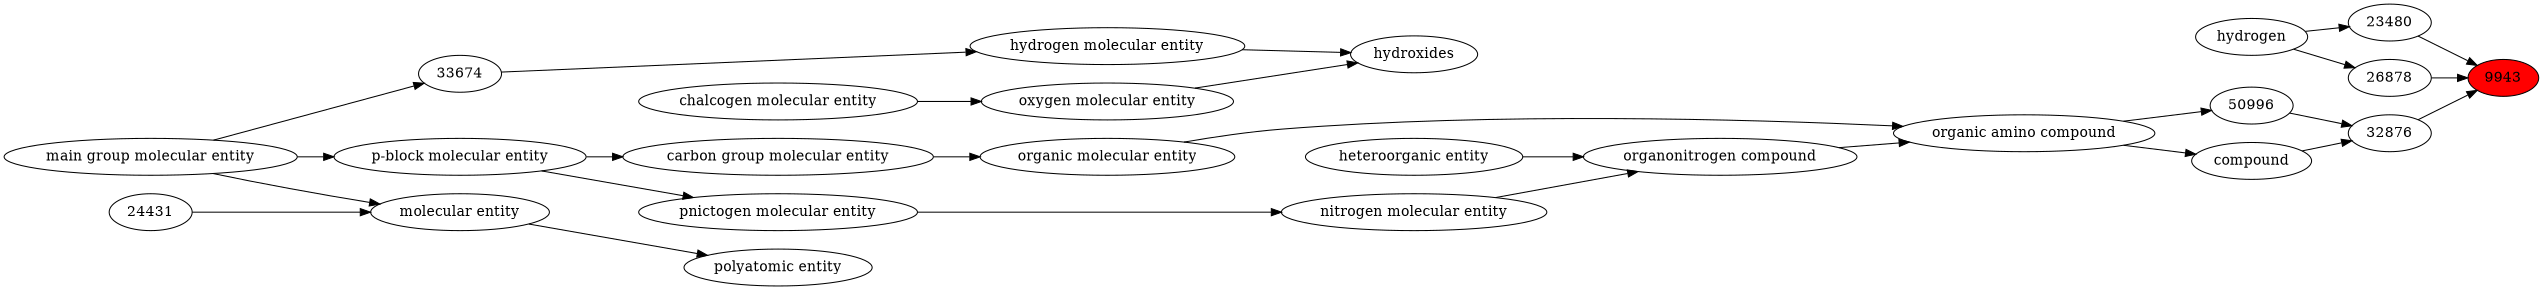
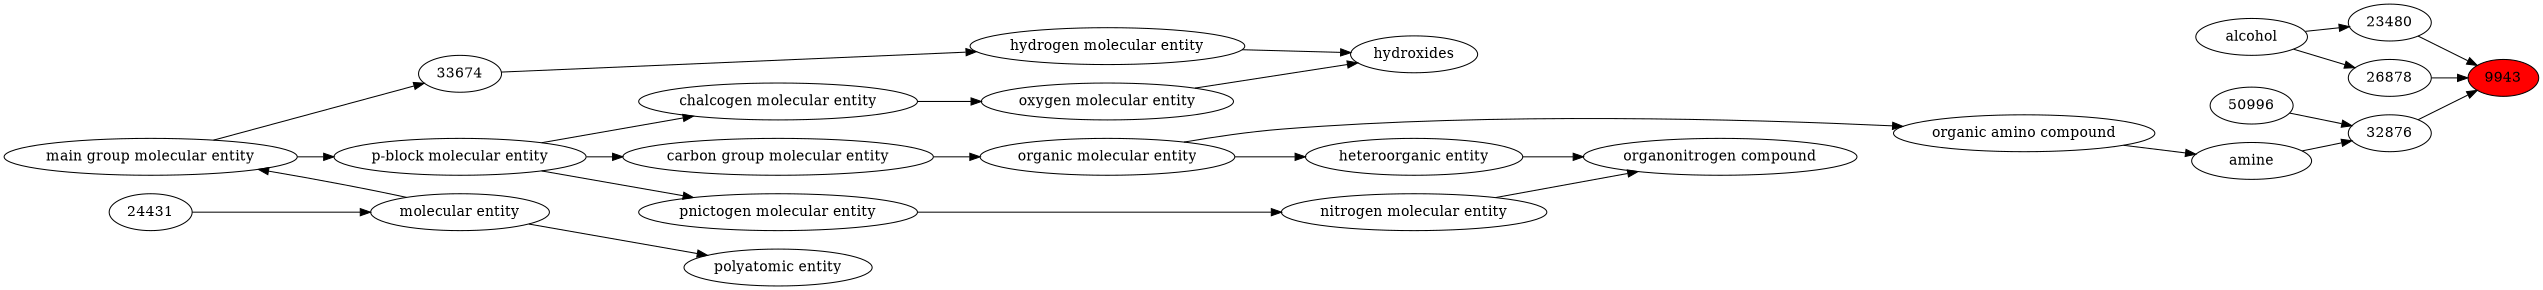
(2252, 37) -> (2252, 37)
(2162, 116) -> none
none -> (612, 130)
(1869, 145) -> none
none -> (1265, 157)
(2252, 161) -> (2252, 161)
(291, 189) -> (338, 184)
